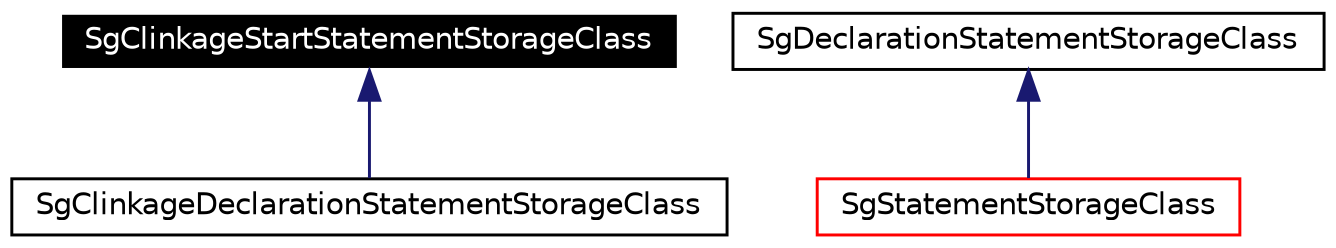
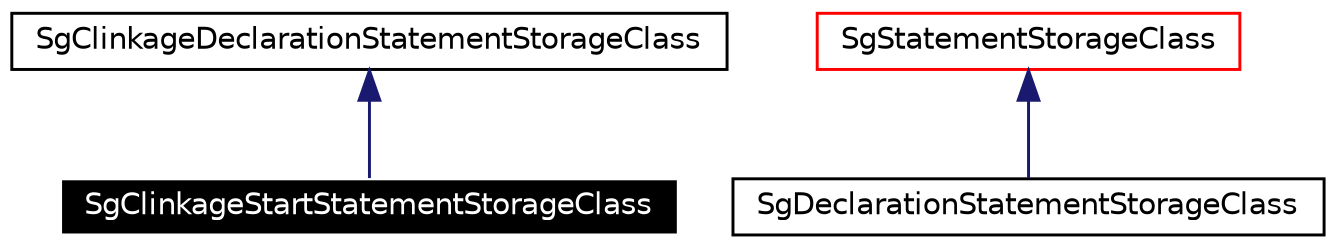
(369, 140) -> (369, 140)
(1029, 140) -> (1029, 140)
